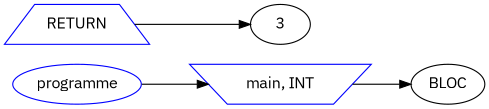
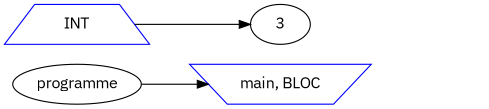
(77, 24) -> (77, 24)
(77, 84) -> (77, 84)
(280, 84) -> (280, 84)
(448, 84) -> none
